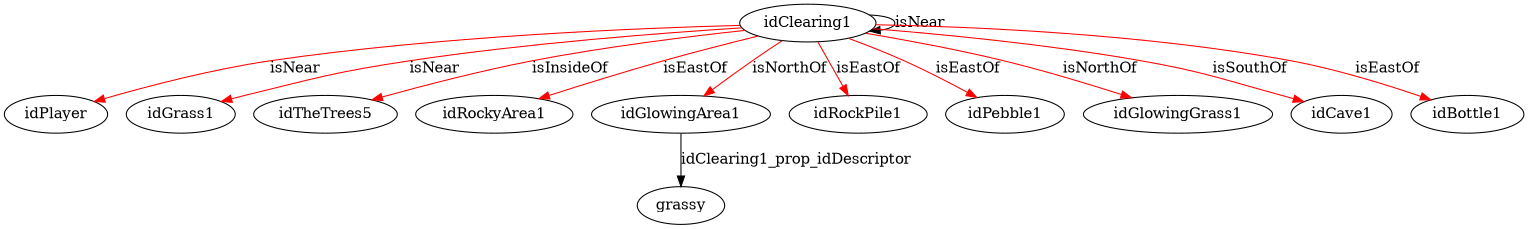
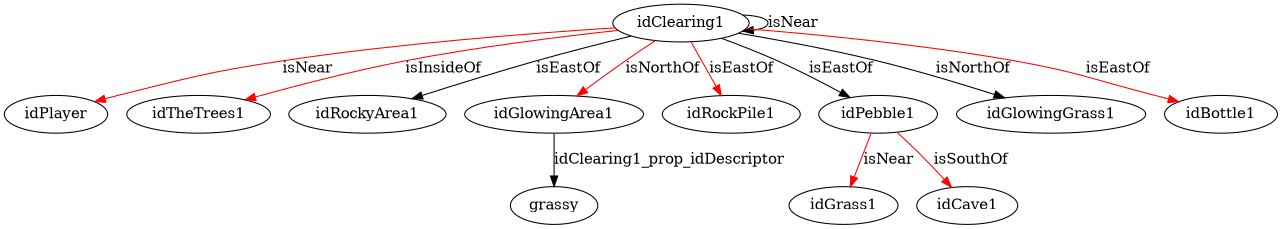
(485, 51) -> (863, 155)
(1085, 52) -> (921, 155)
(995, 59) -> (868, 59)
(909, 63) -> (782, 63)
(653, 64) -> (526, 64)
(325, 114) -> (199, 114)
